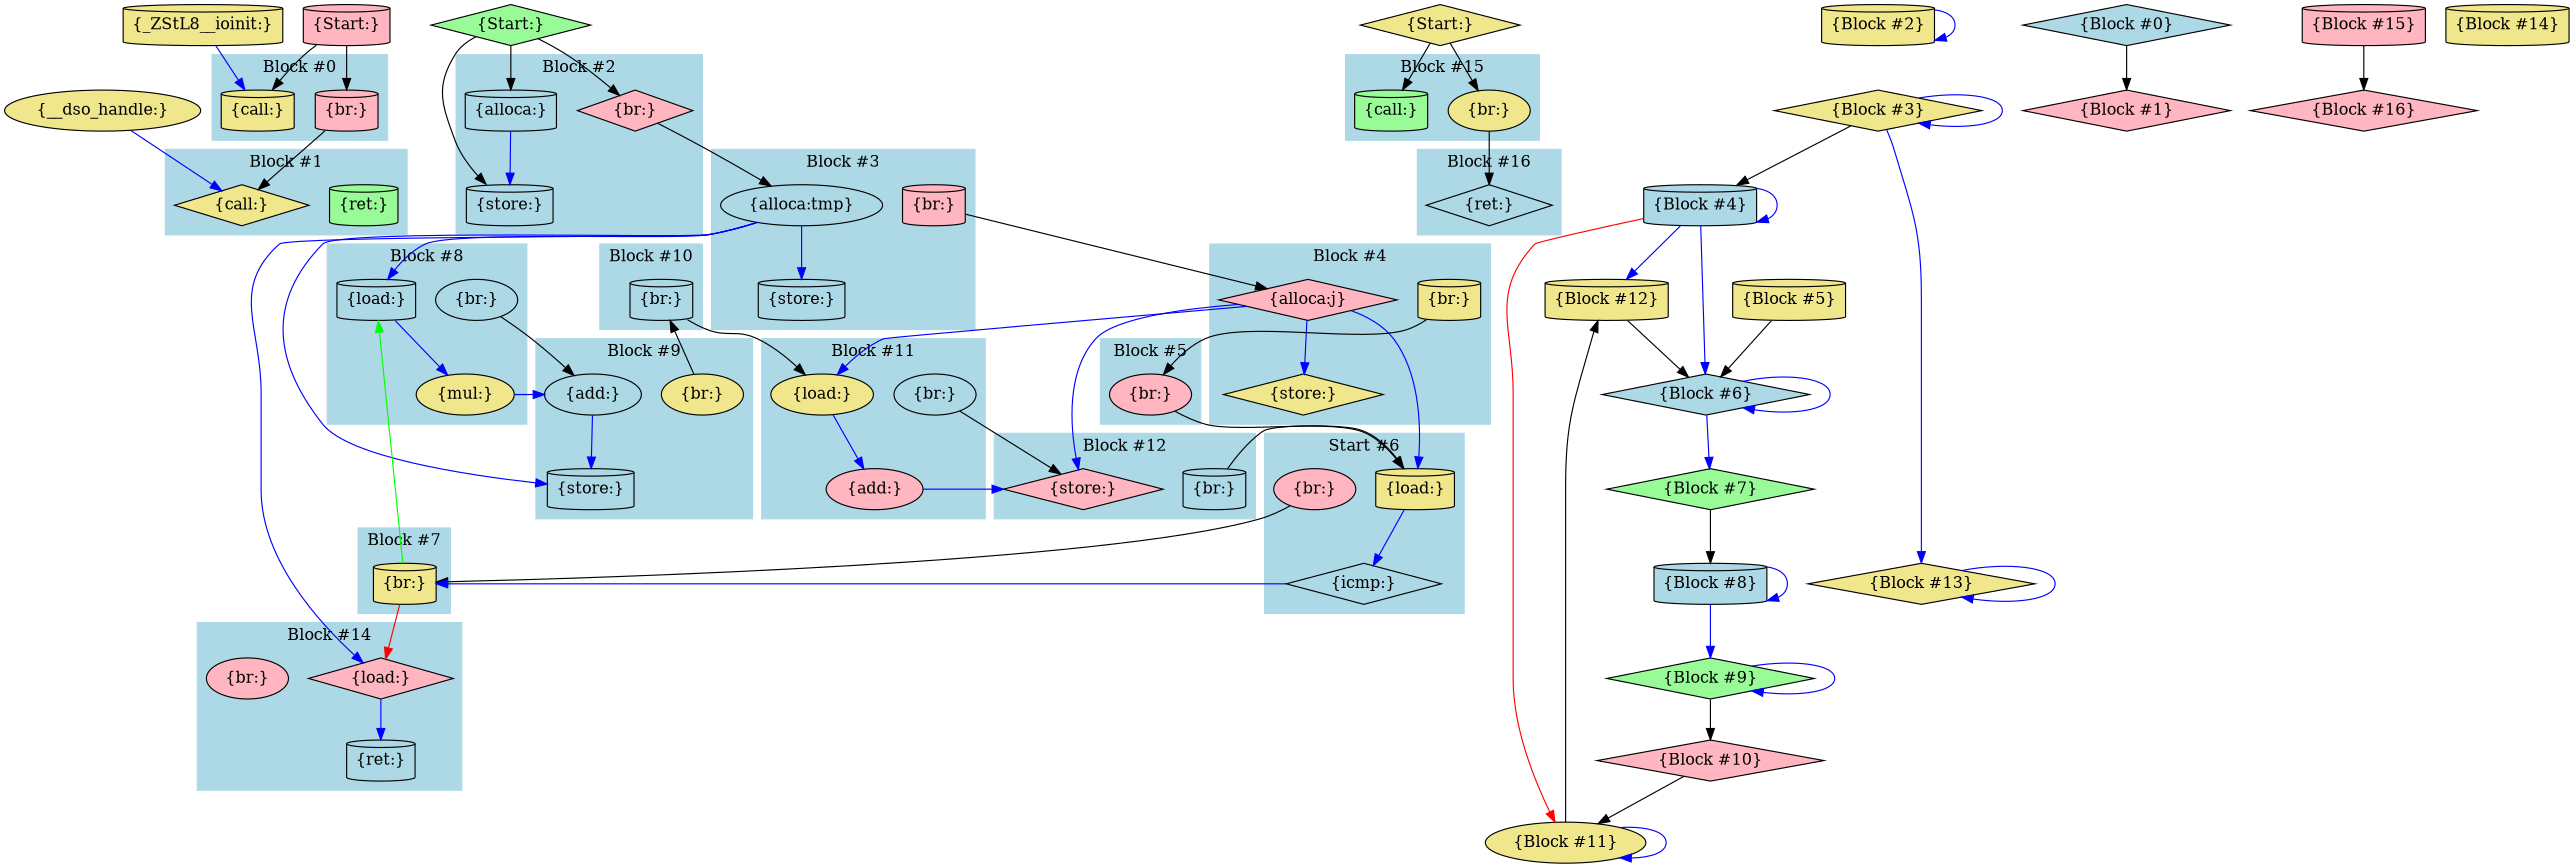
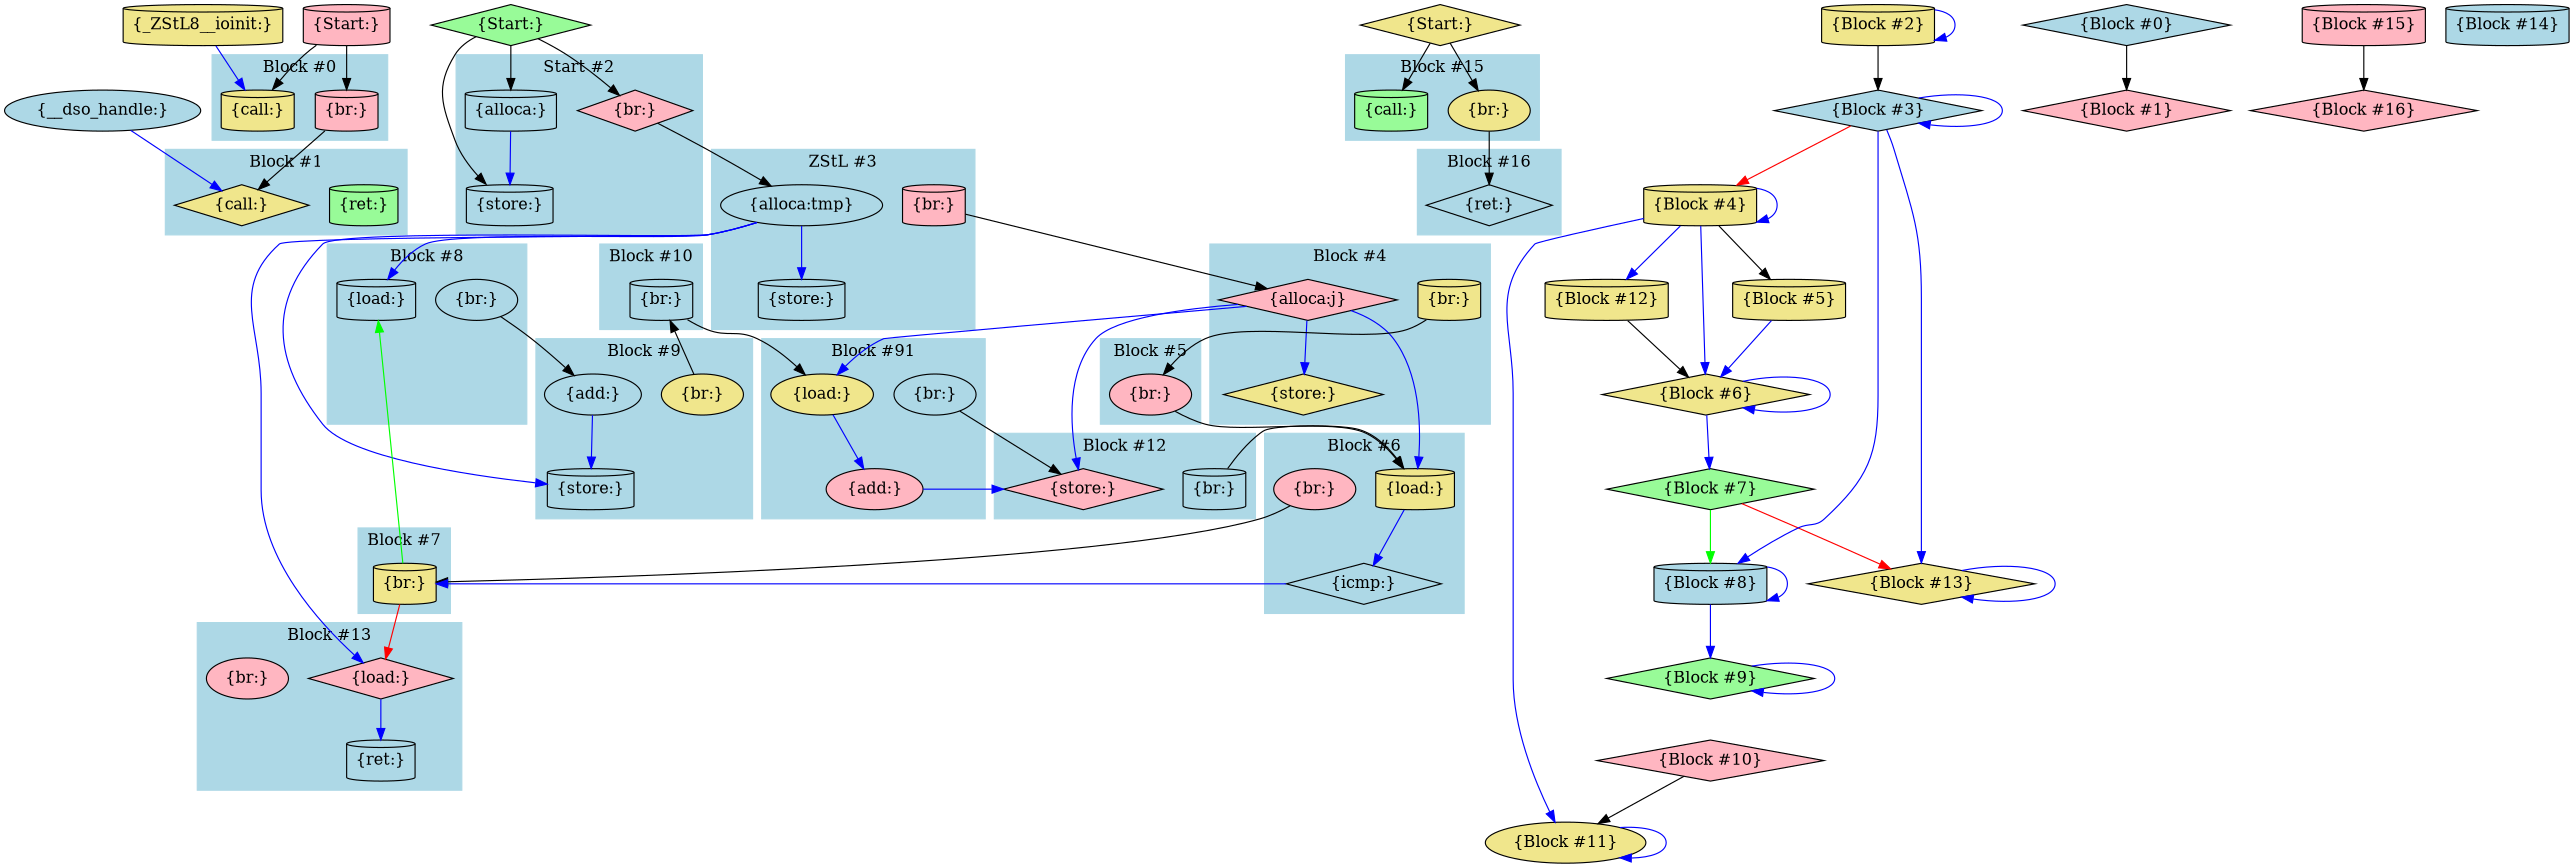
(2507, 25) -> (2507, 25)
none -> (1878, 62)
(579, 68) -> (579, 68)
(103, 111) -> (103, 111)
(1878, 111) -> (1878, 111)
(1799, 153) -> (1799, 153)
(843, 162) -> (843, 162)
(1700, 205) -> (1700, 205)
none -> (1740, 248)
(1750, 344) -> (1750, 344)
(873, 352) -> (873, 352)
none -> (1878, 377)
(465, 395) -> none
(1706, 395) -> (1706, 395)
(1364, 446) -> (1364, 446)
(1513, 471) -> (1513, 471)
(1710, 531) -> (1710, 531)
none -> (1811, 534)
(1566, 575) -> none
(330, 636) -> (330, 636)
(1710, 714) -> none
